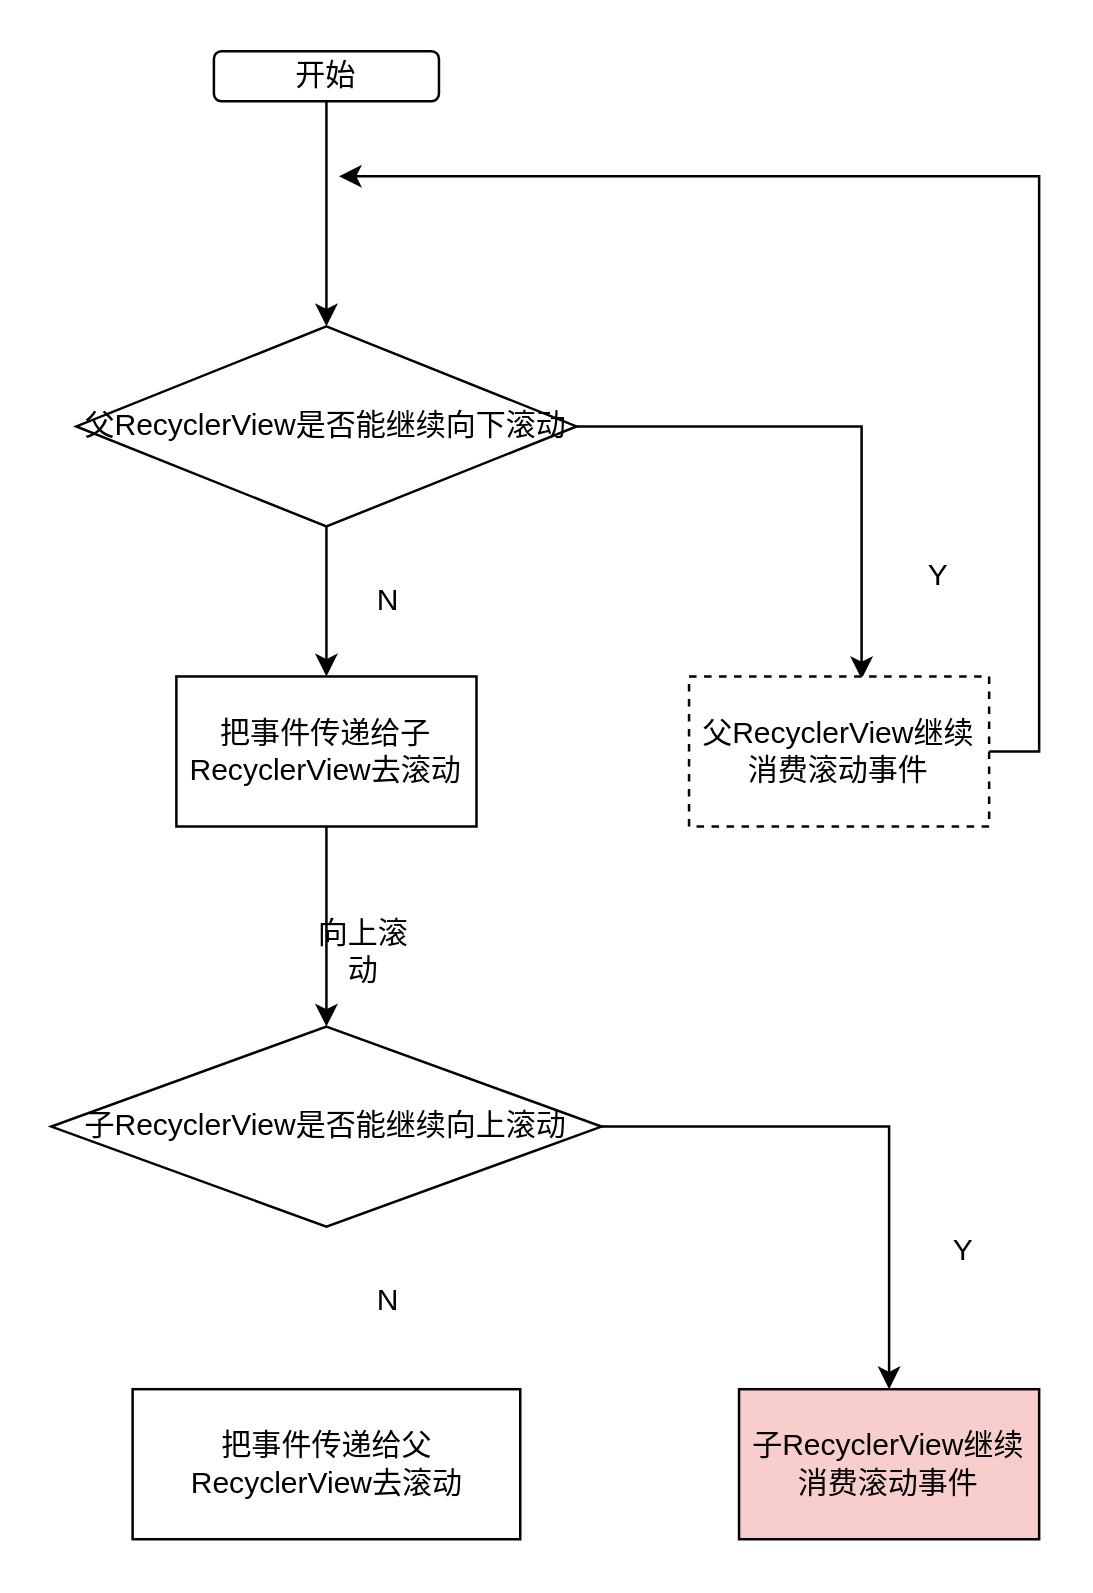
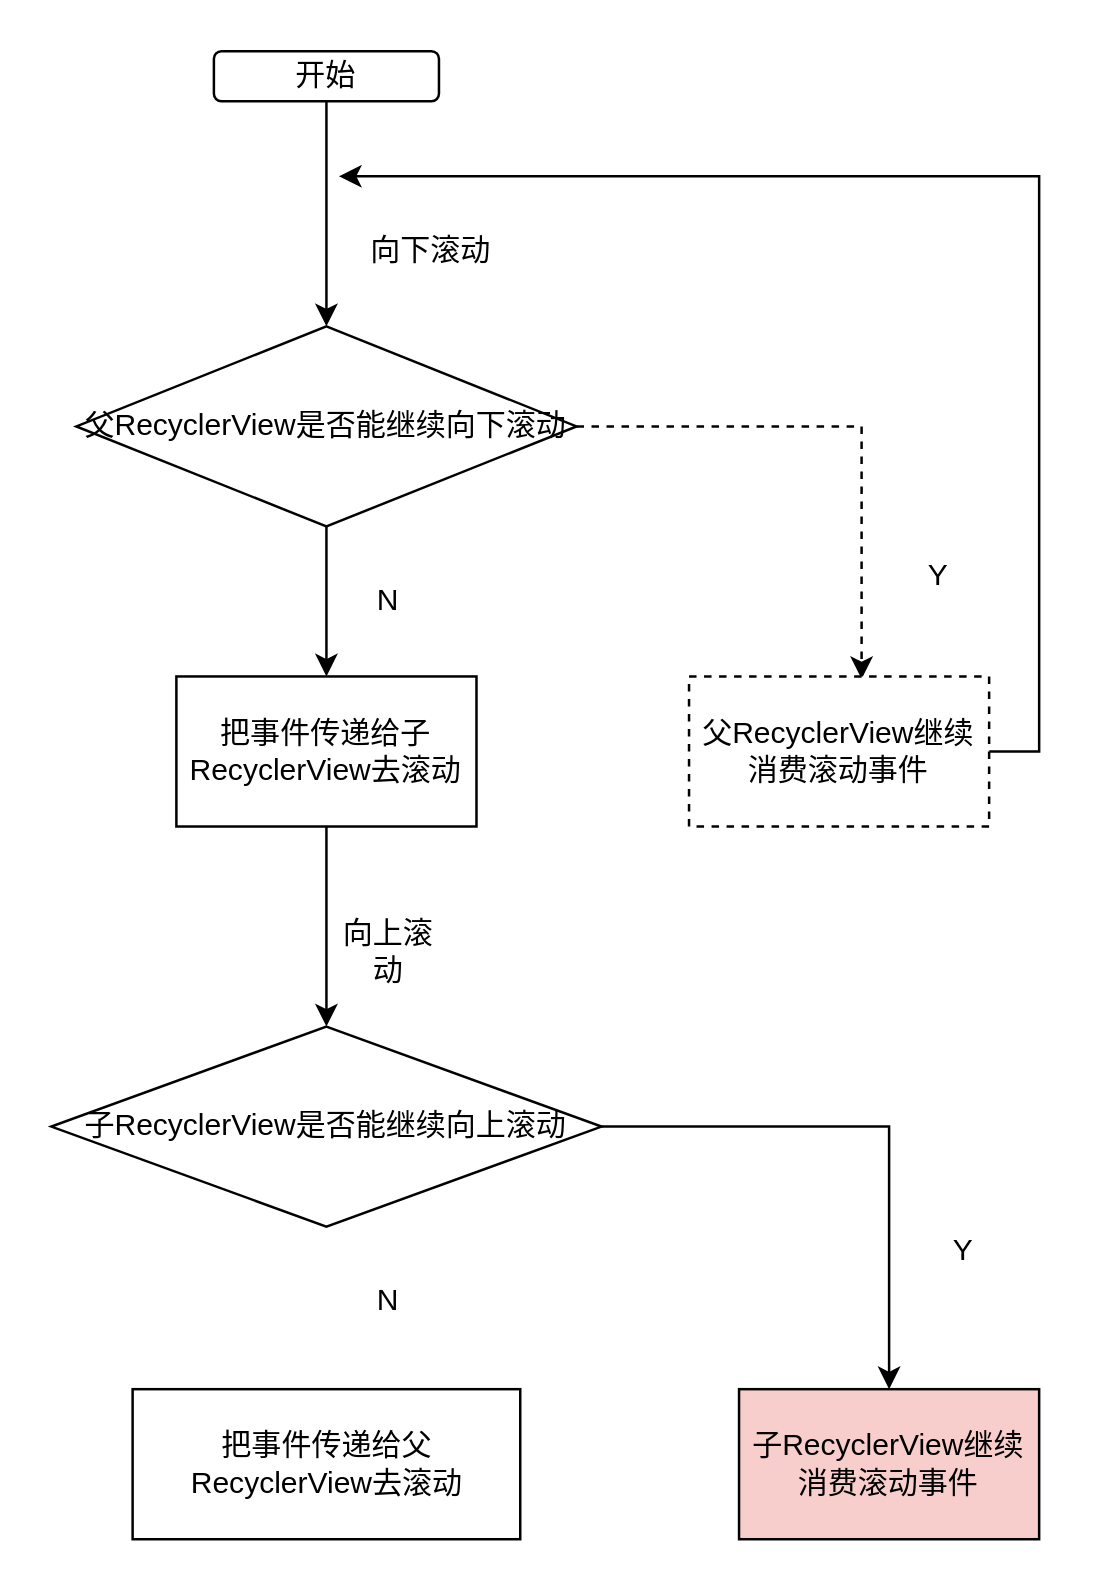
none -> (431, 251)
(839, 426) -> (839, 426)
(364, 951) -> (389, 951)
